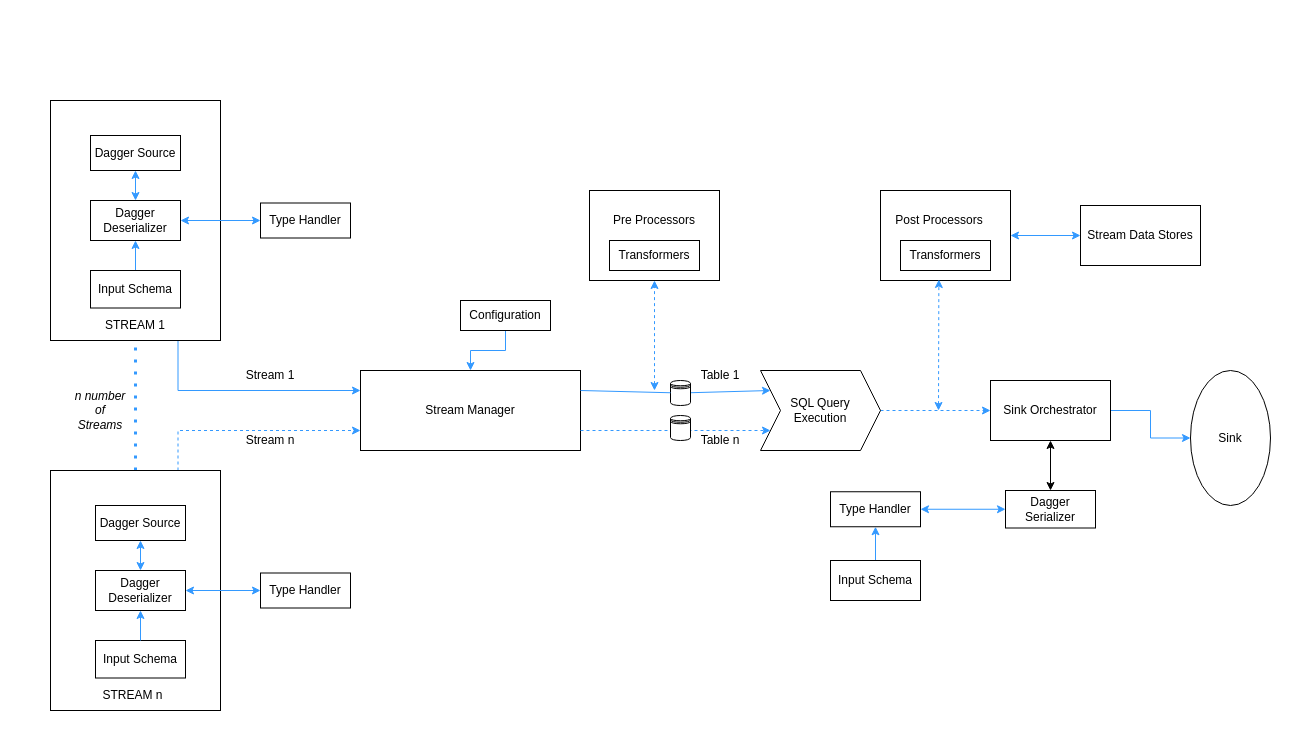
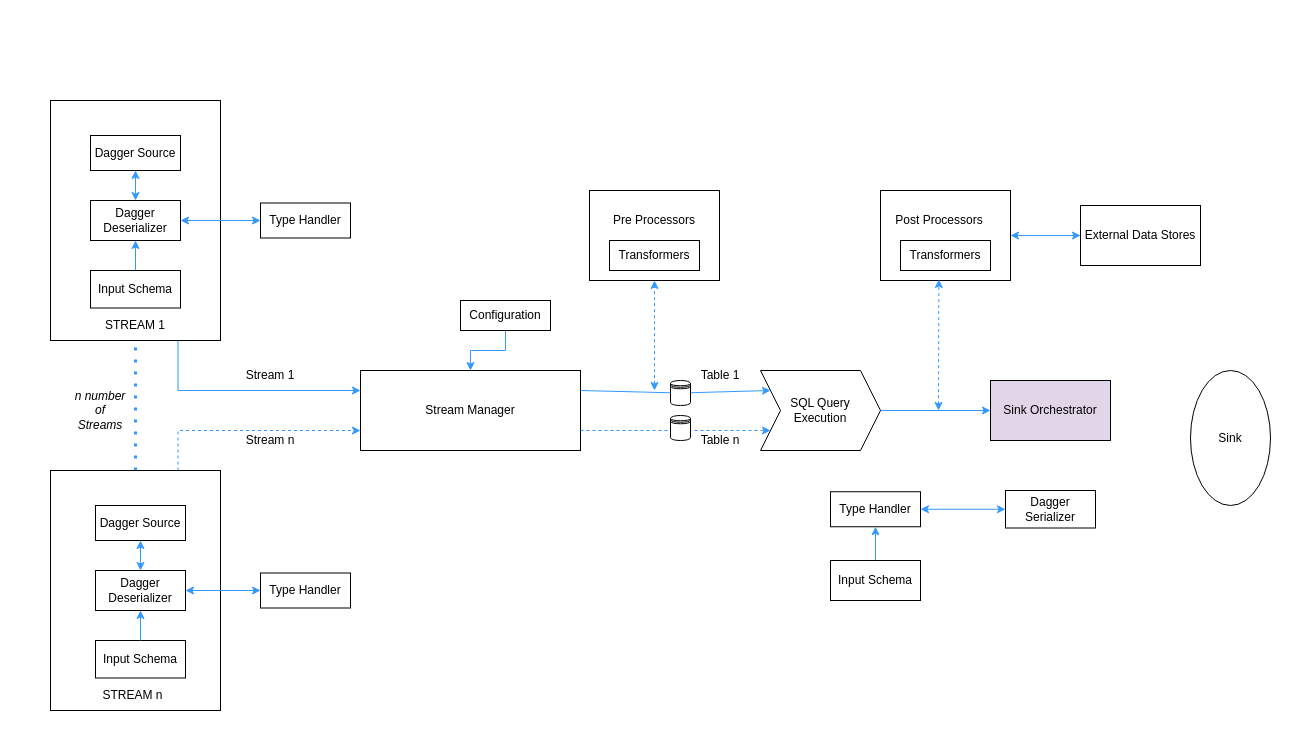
(1141, 236) -> (1141, 236)
(932, 411) -> (932, 411)
(1051, 411) -> (1051, 411)
(1151, 421) -> none
(1051, 466) -> none
